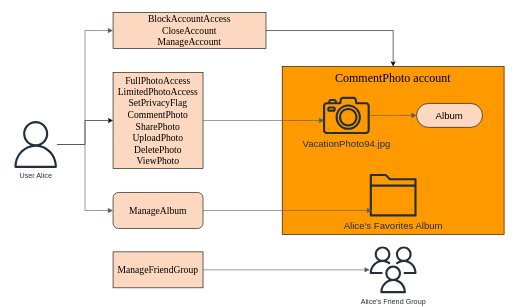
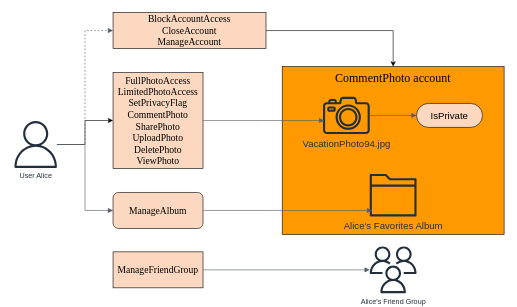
(85, 63) -> (85, 63)
(450, 116) -> (450, 116)
